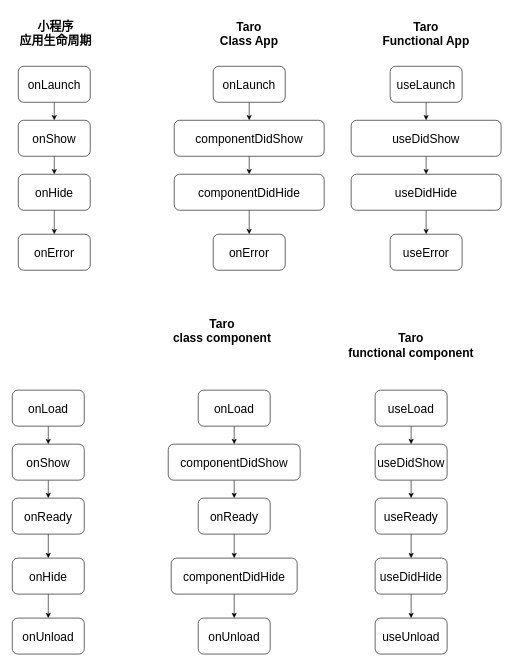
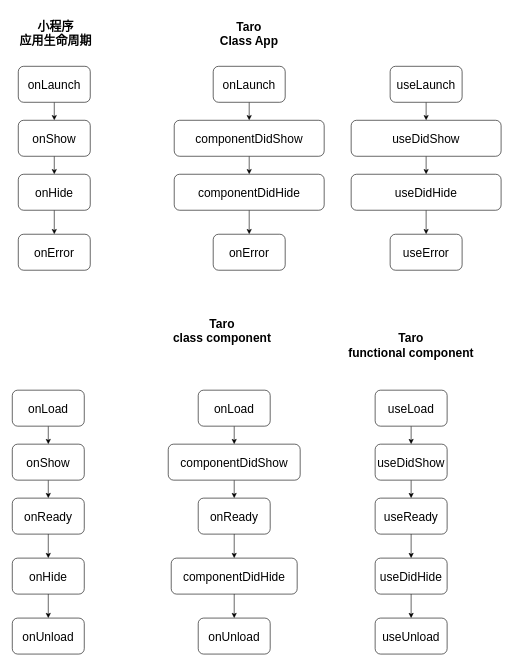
(426, 33) -> none
